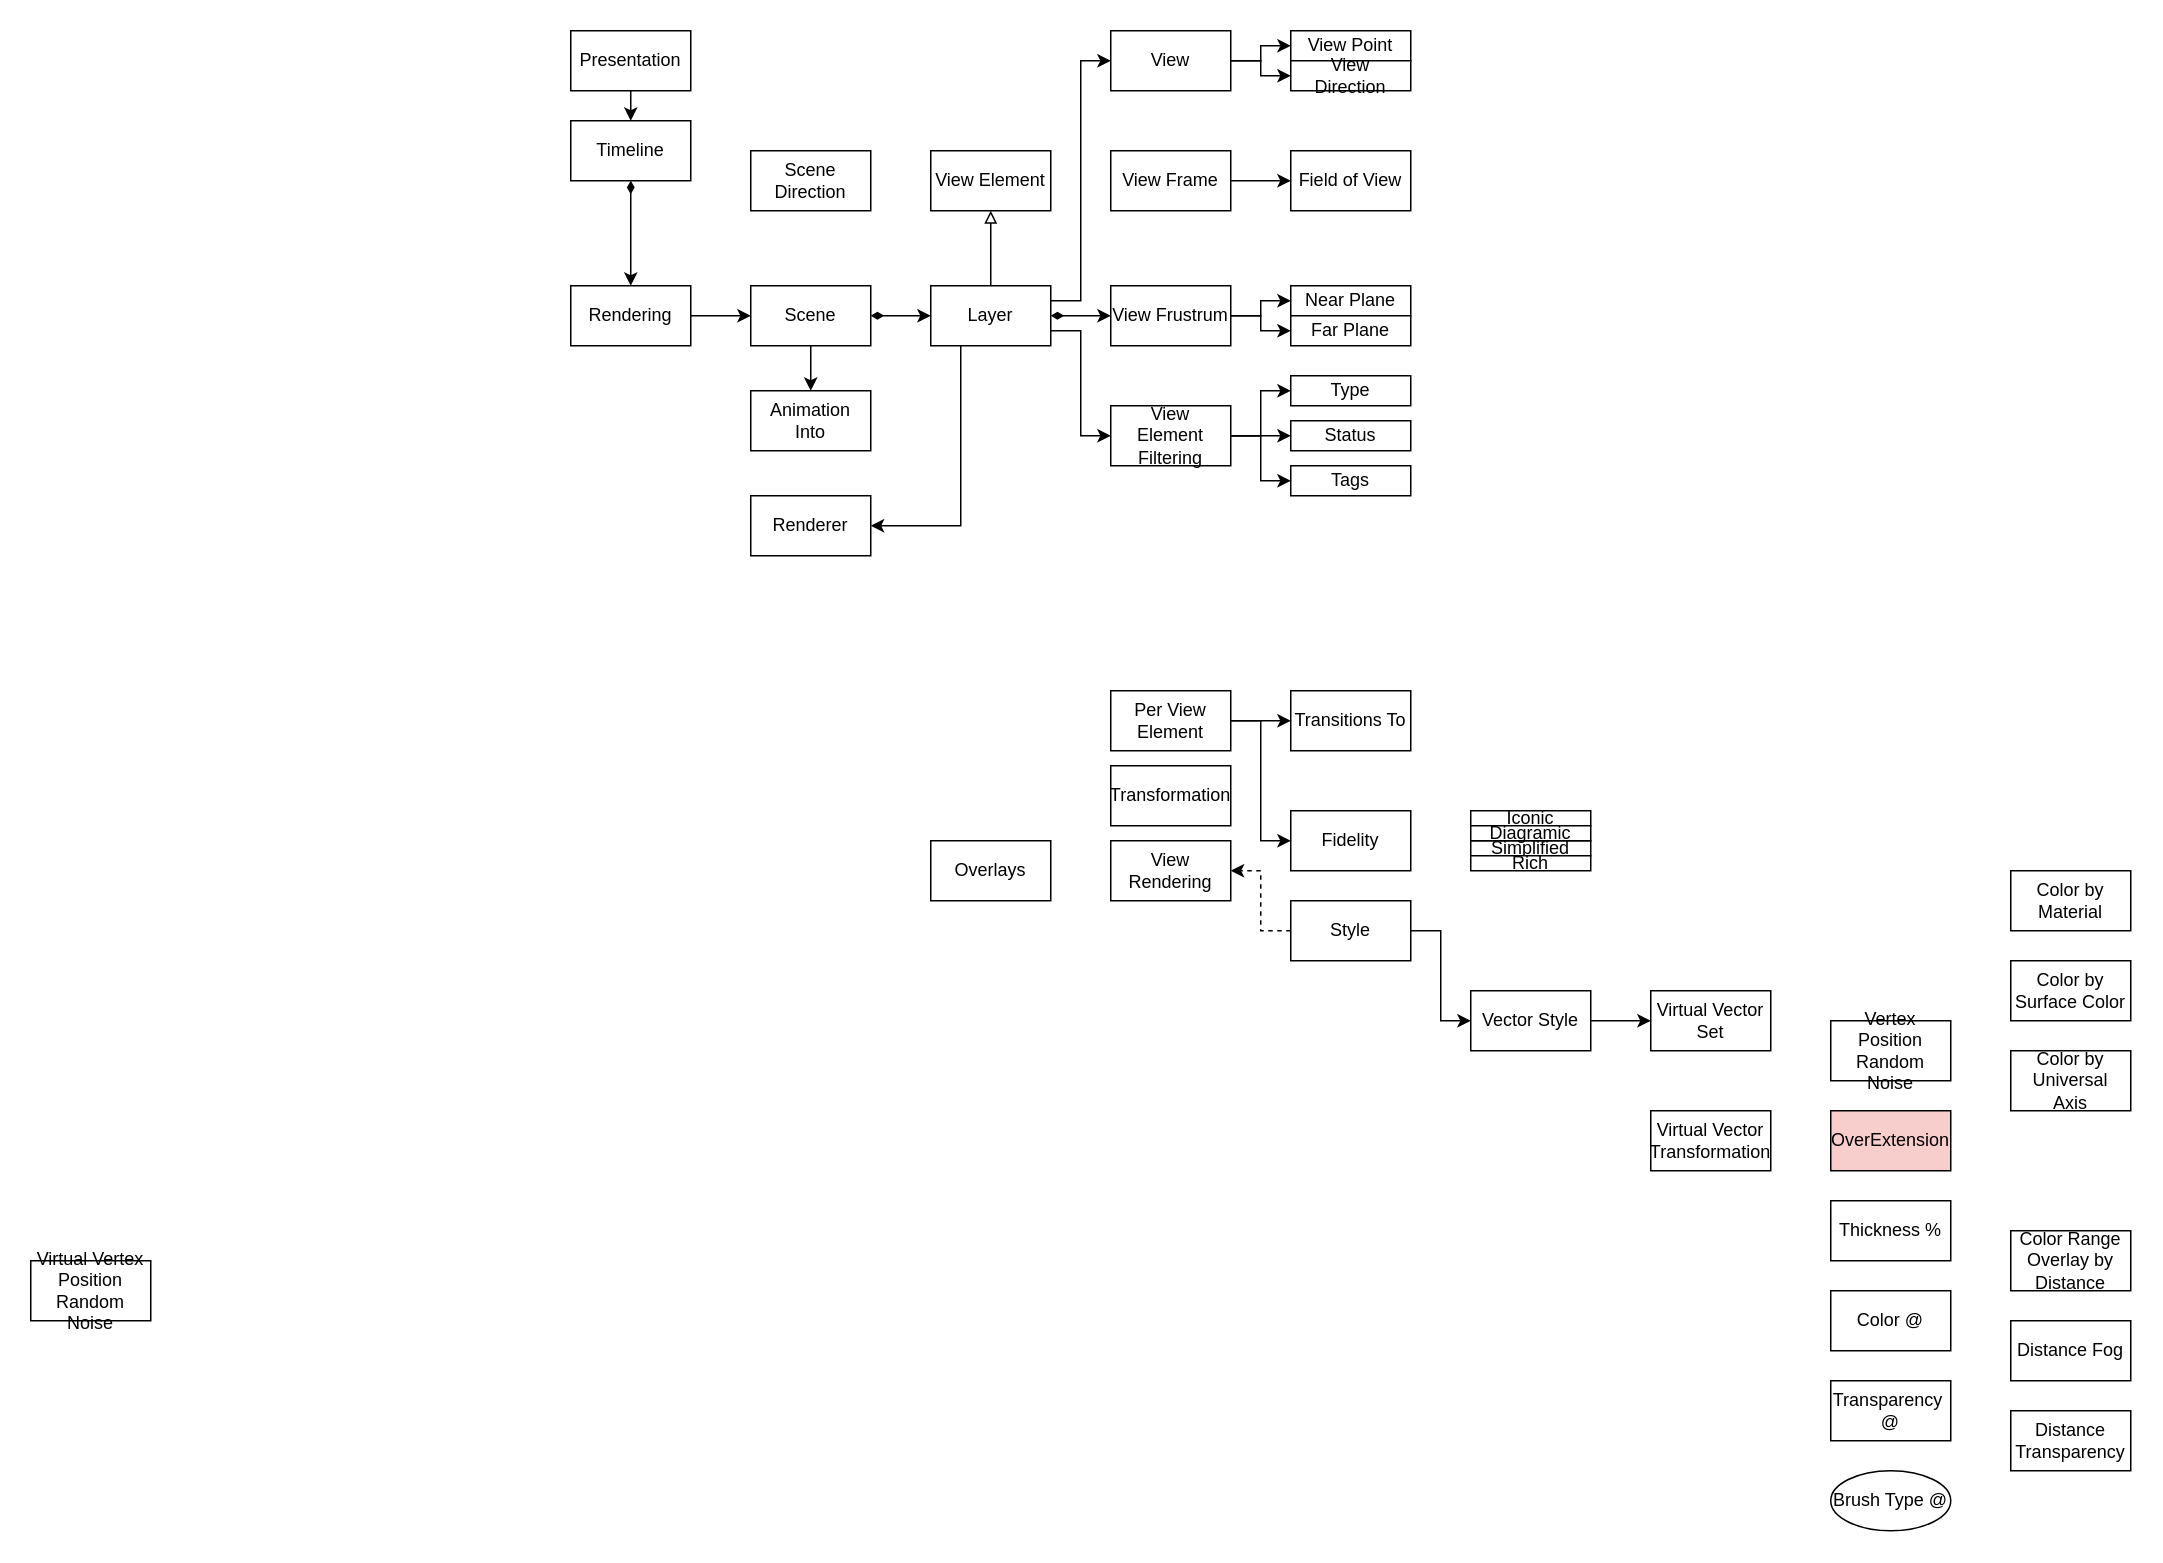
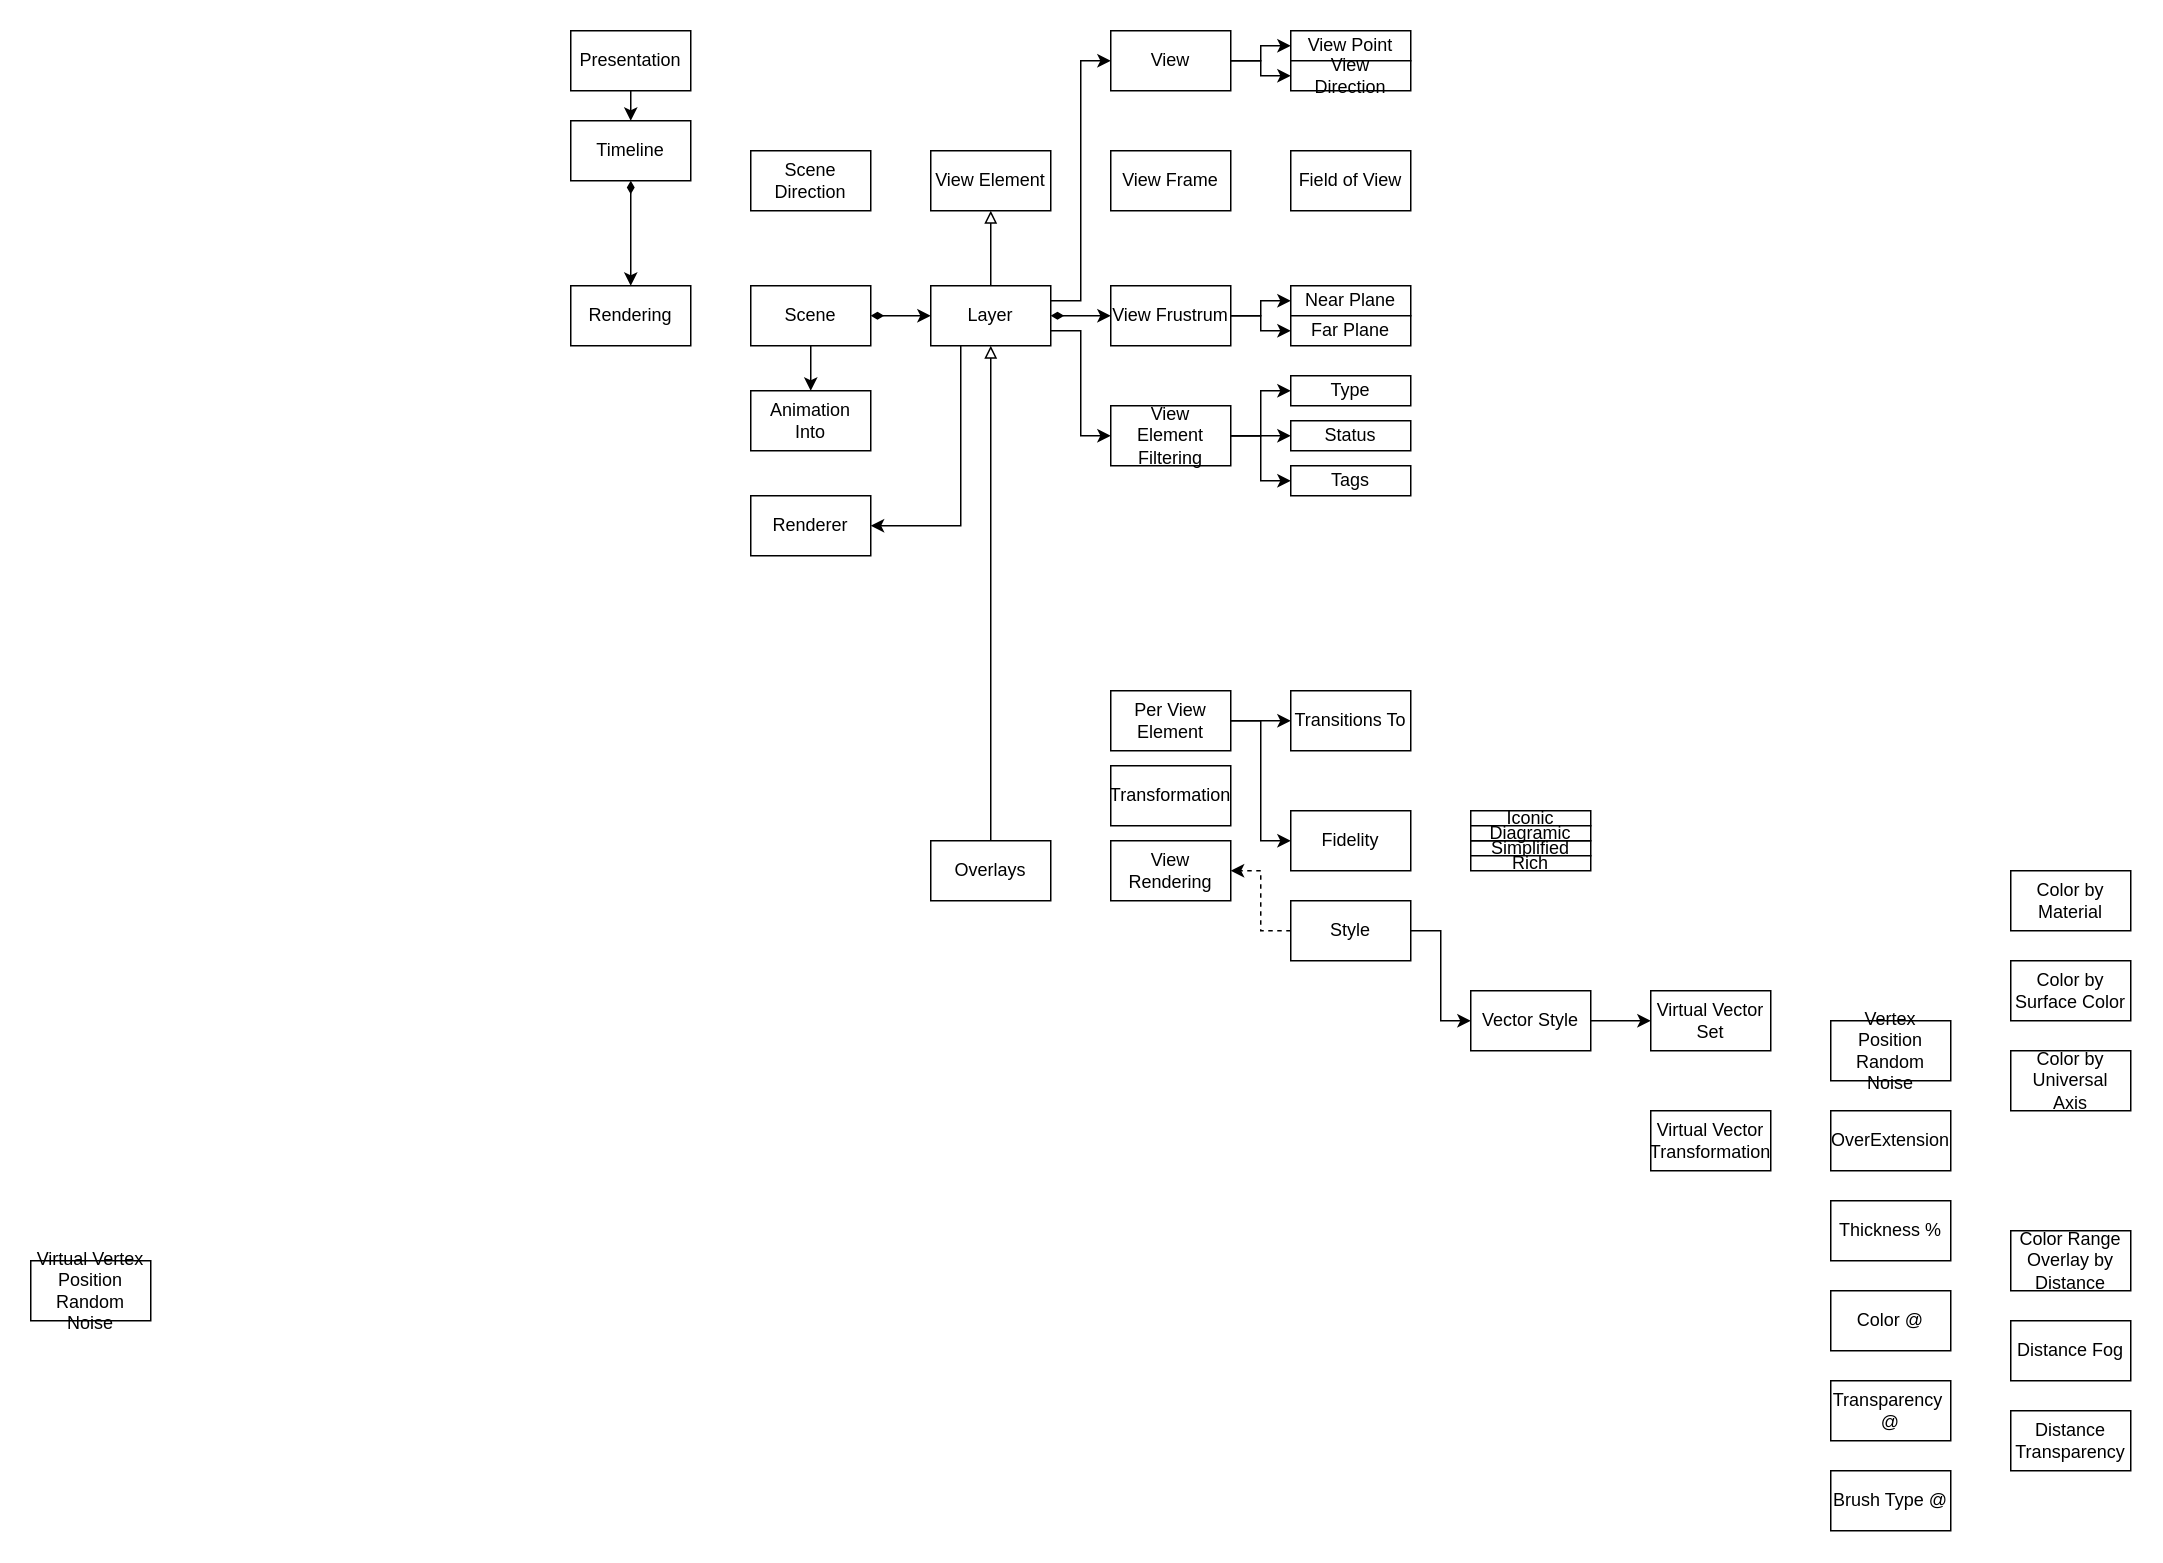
(1256, 181) -> none
(716, 316) -> none
none -> (991, 599)
(1891, 1141) -> (1891, 1141)
(1891, 1501) -> (1891, 1501)
